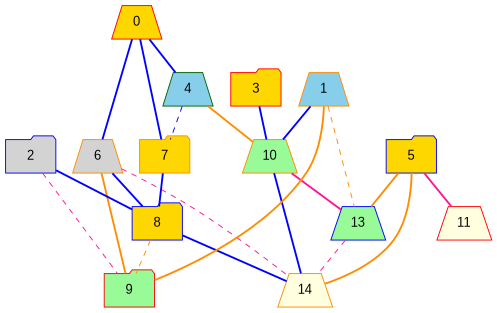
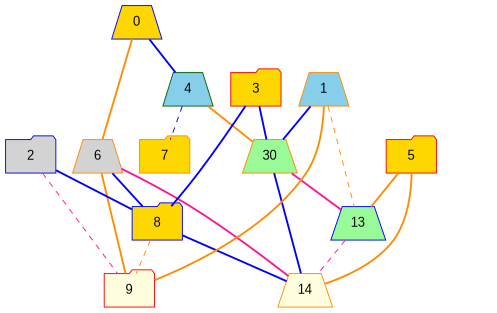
(137, 22) -> (137, 22)
(117, 89) -> (117, 89)
(151, 89) -> none
(270, 156) -> (270, 156)
(411, 156) -> (411, 156)
(160, 196) -> (210, 157)
(208, 218) -> (208, 218)
(464, 223) -> none
(129, 290) -> (129, 290)
